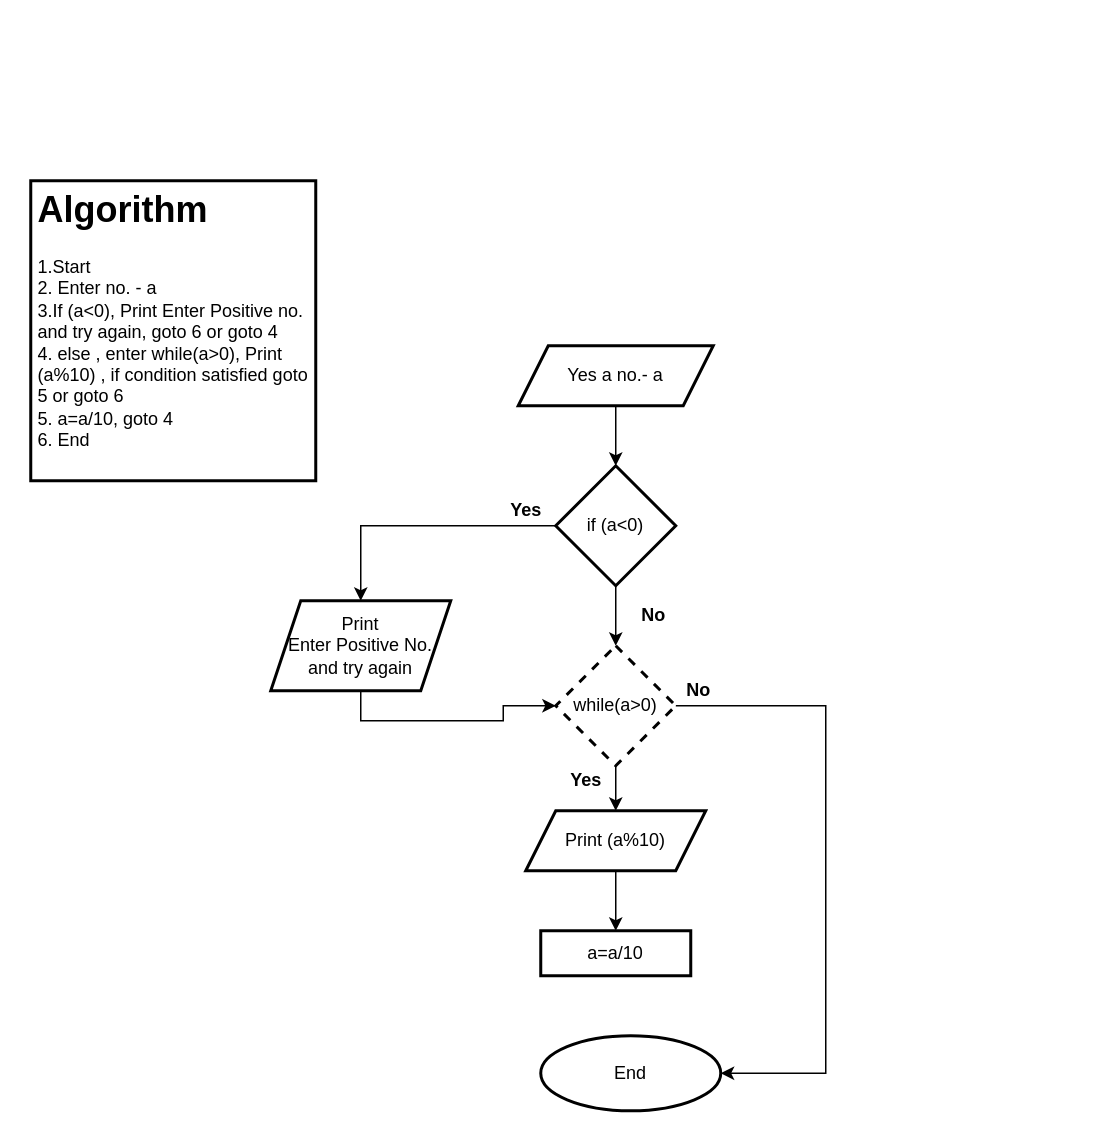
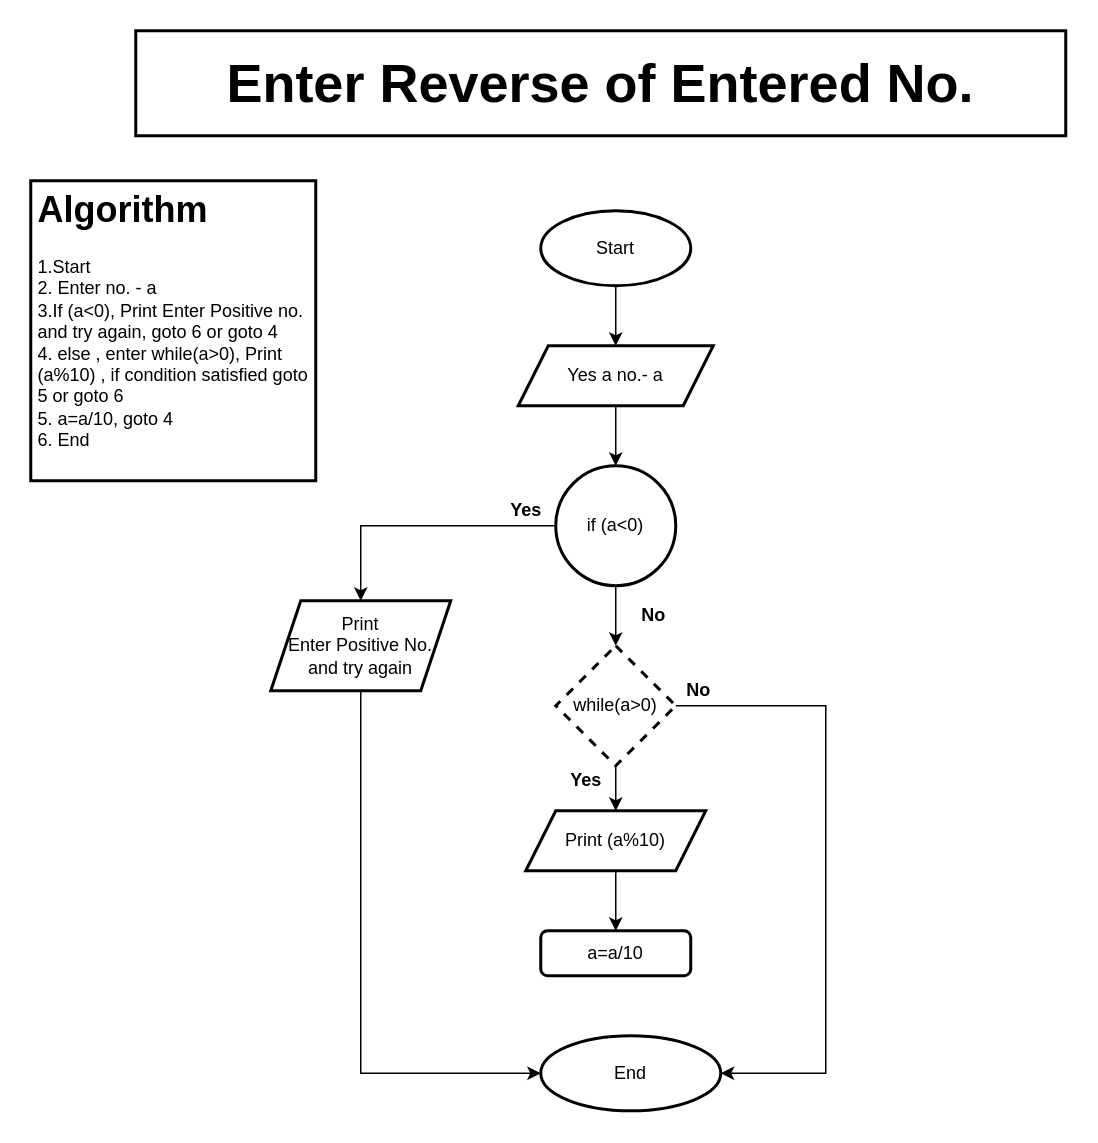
none -> (601, 83)
none -> (616, 248)
none -> (616, 311)
(616, 526) -> (616, 526)
(459, 721) -> (361, 980)
(616, 953) -> (616, 953)
